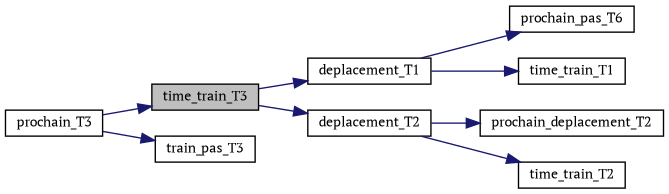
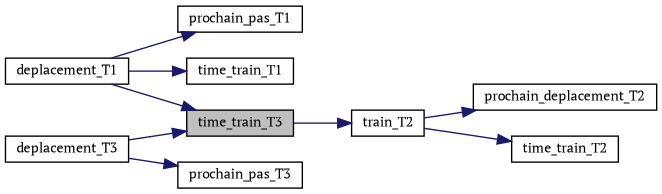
(572, 19) -> (240, 19)
(276, 86) -> (147, 95)
(54, 123) -> (67, 149)
(369, 123) -> (388, 123)
(205, 149) -> (240, 175)
